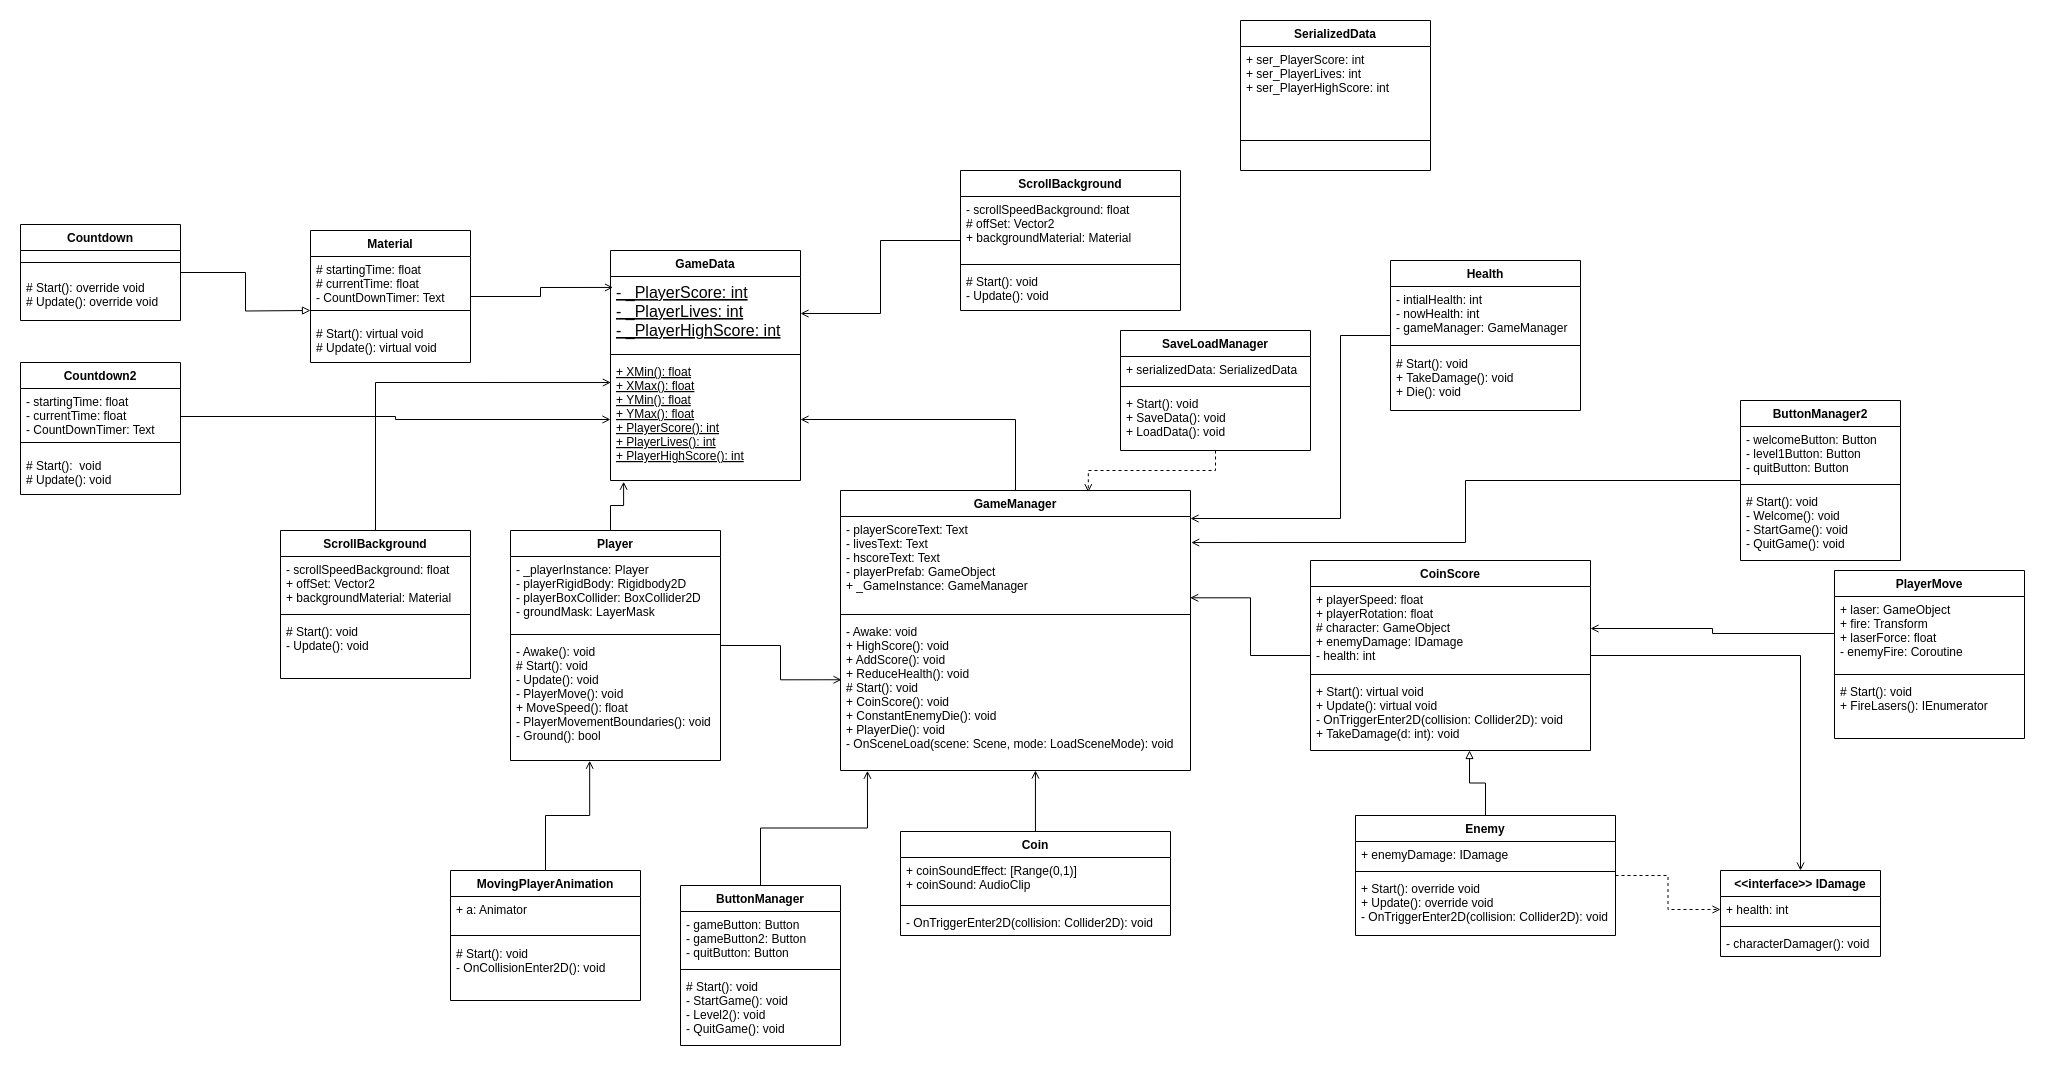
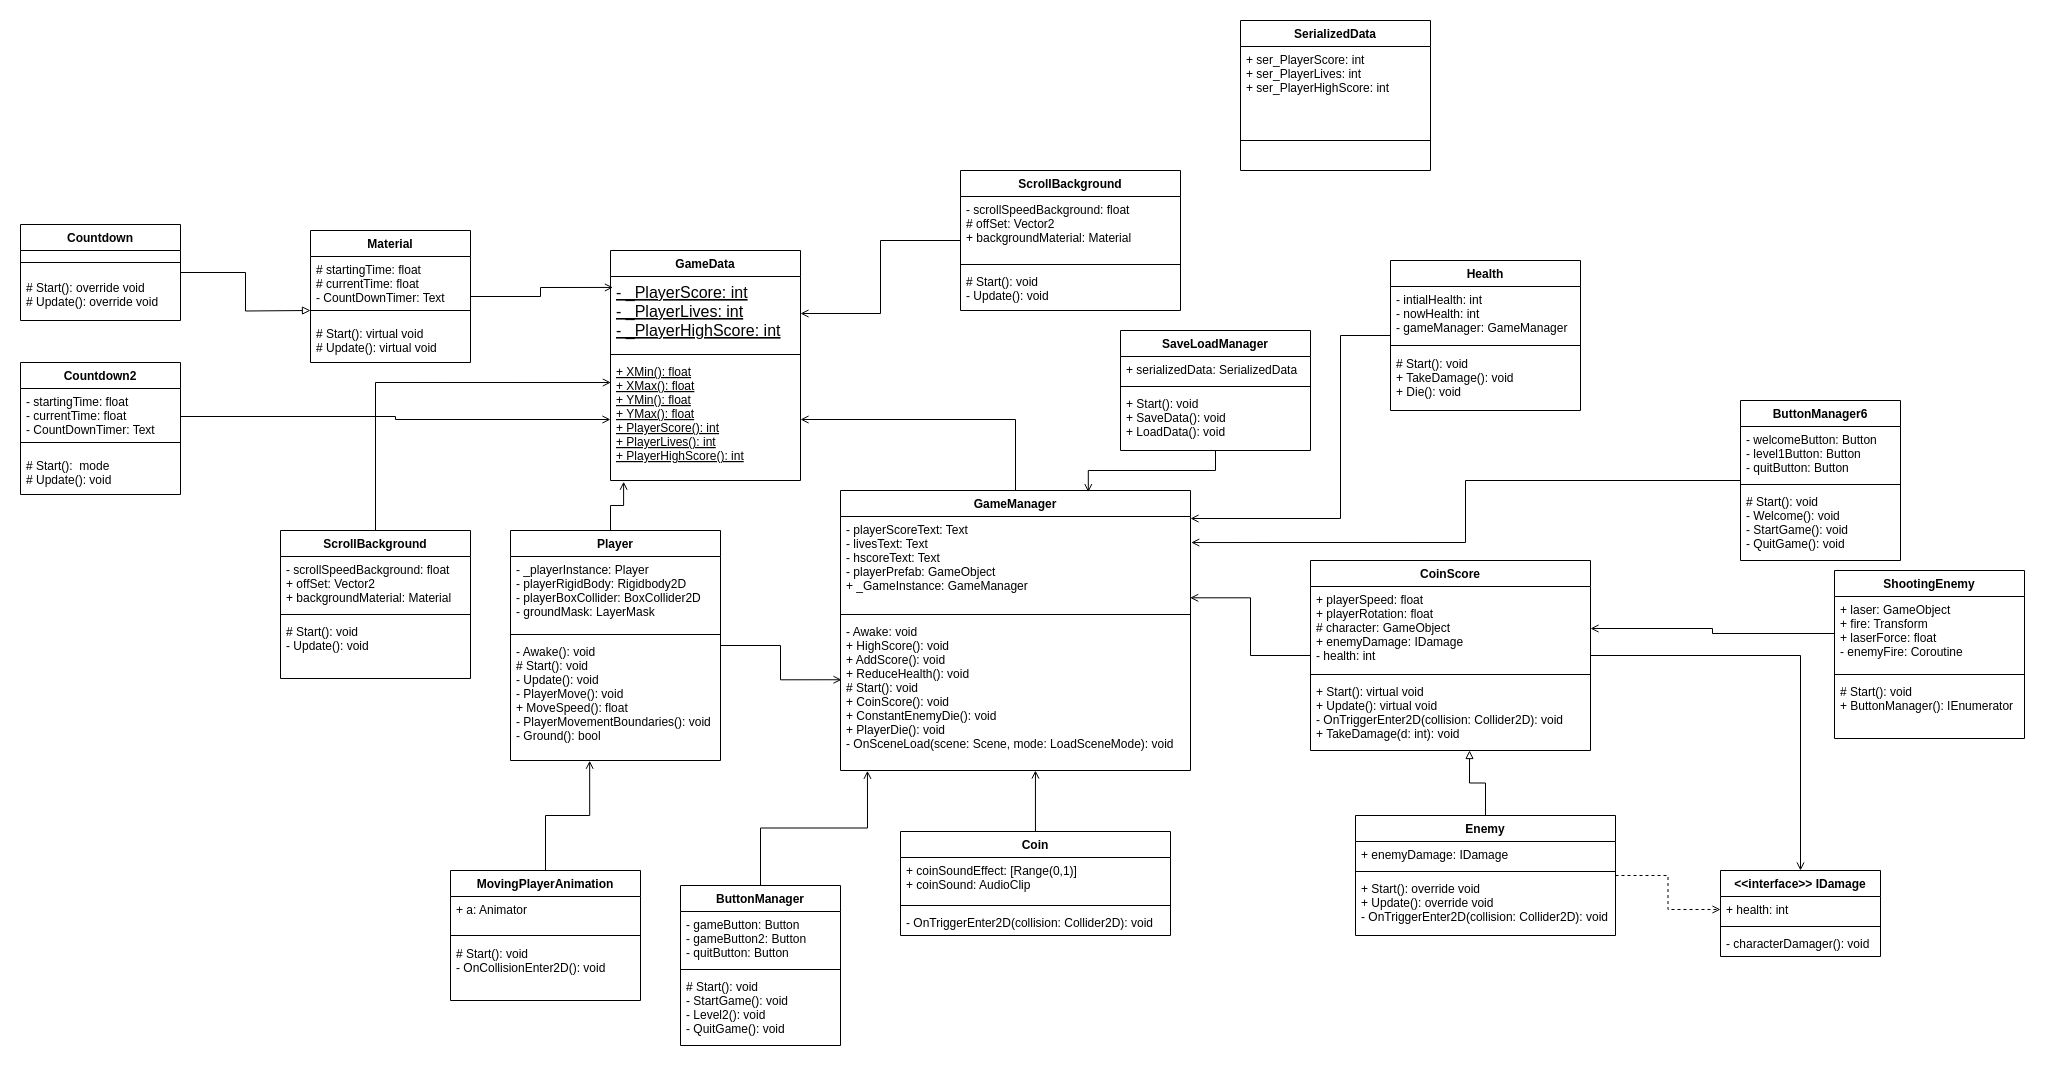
(1820, 414) -> (1820, 414)
(74, 466) -> (75, 466)
(1152, 471) -> (1152, 471)
(1929, 584) -> (1929, 584)
(1884, 692) -> (1884, 692)
